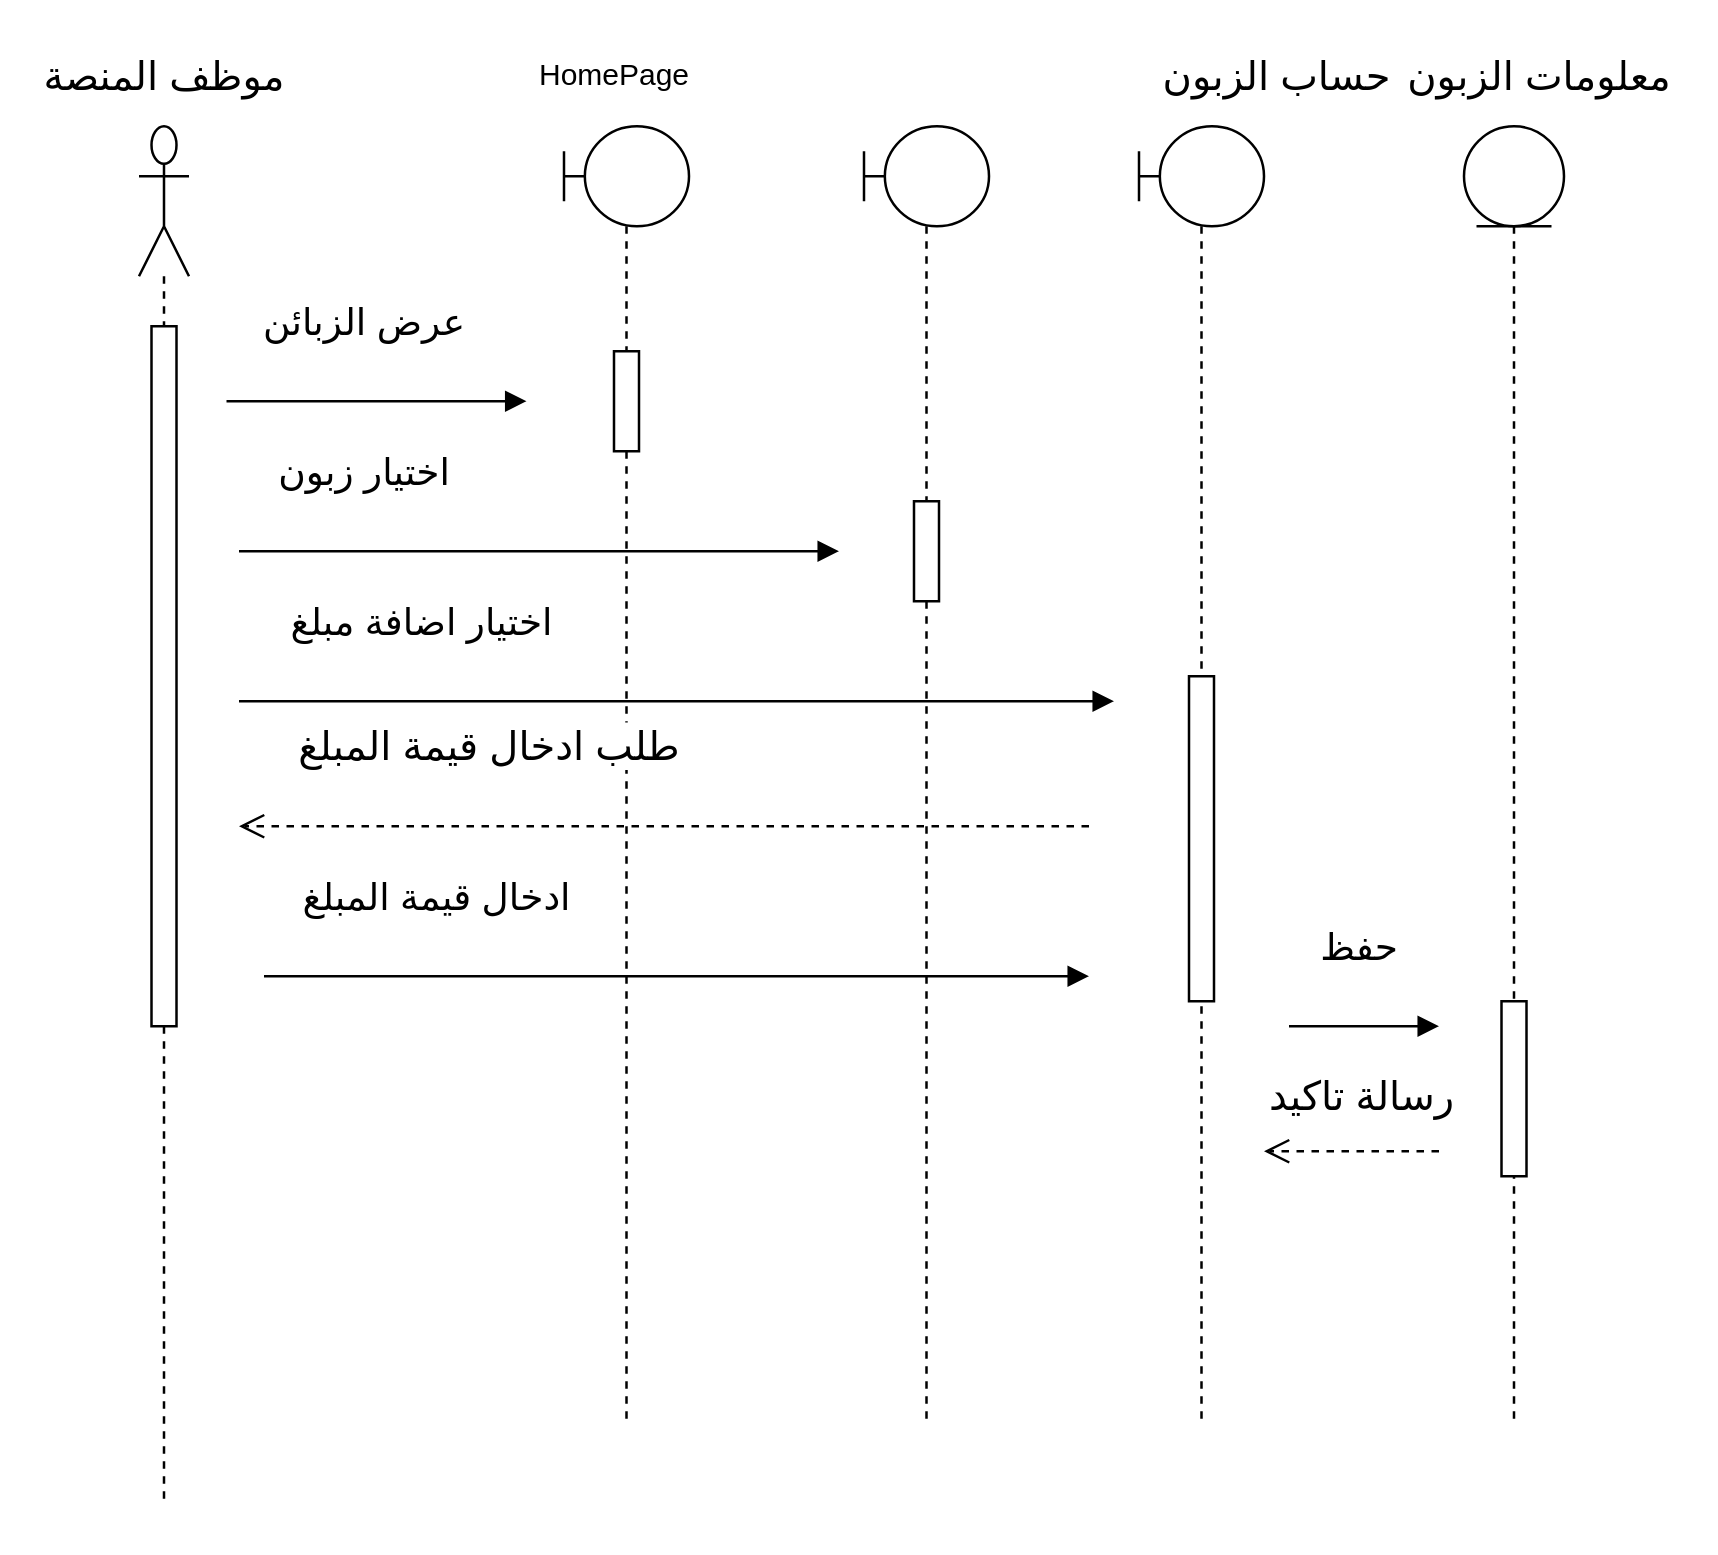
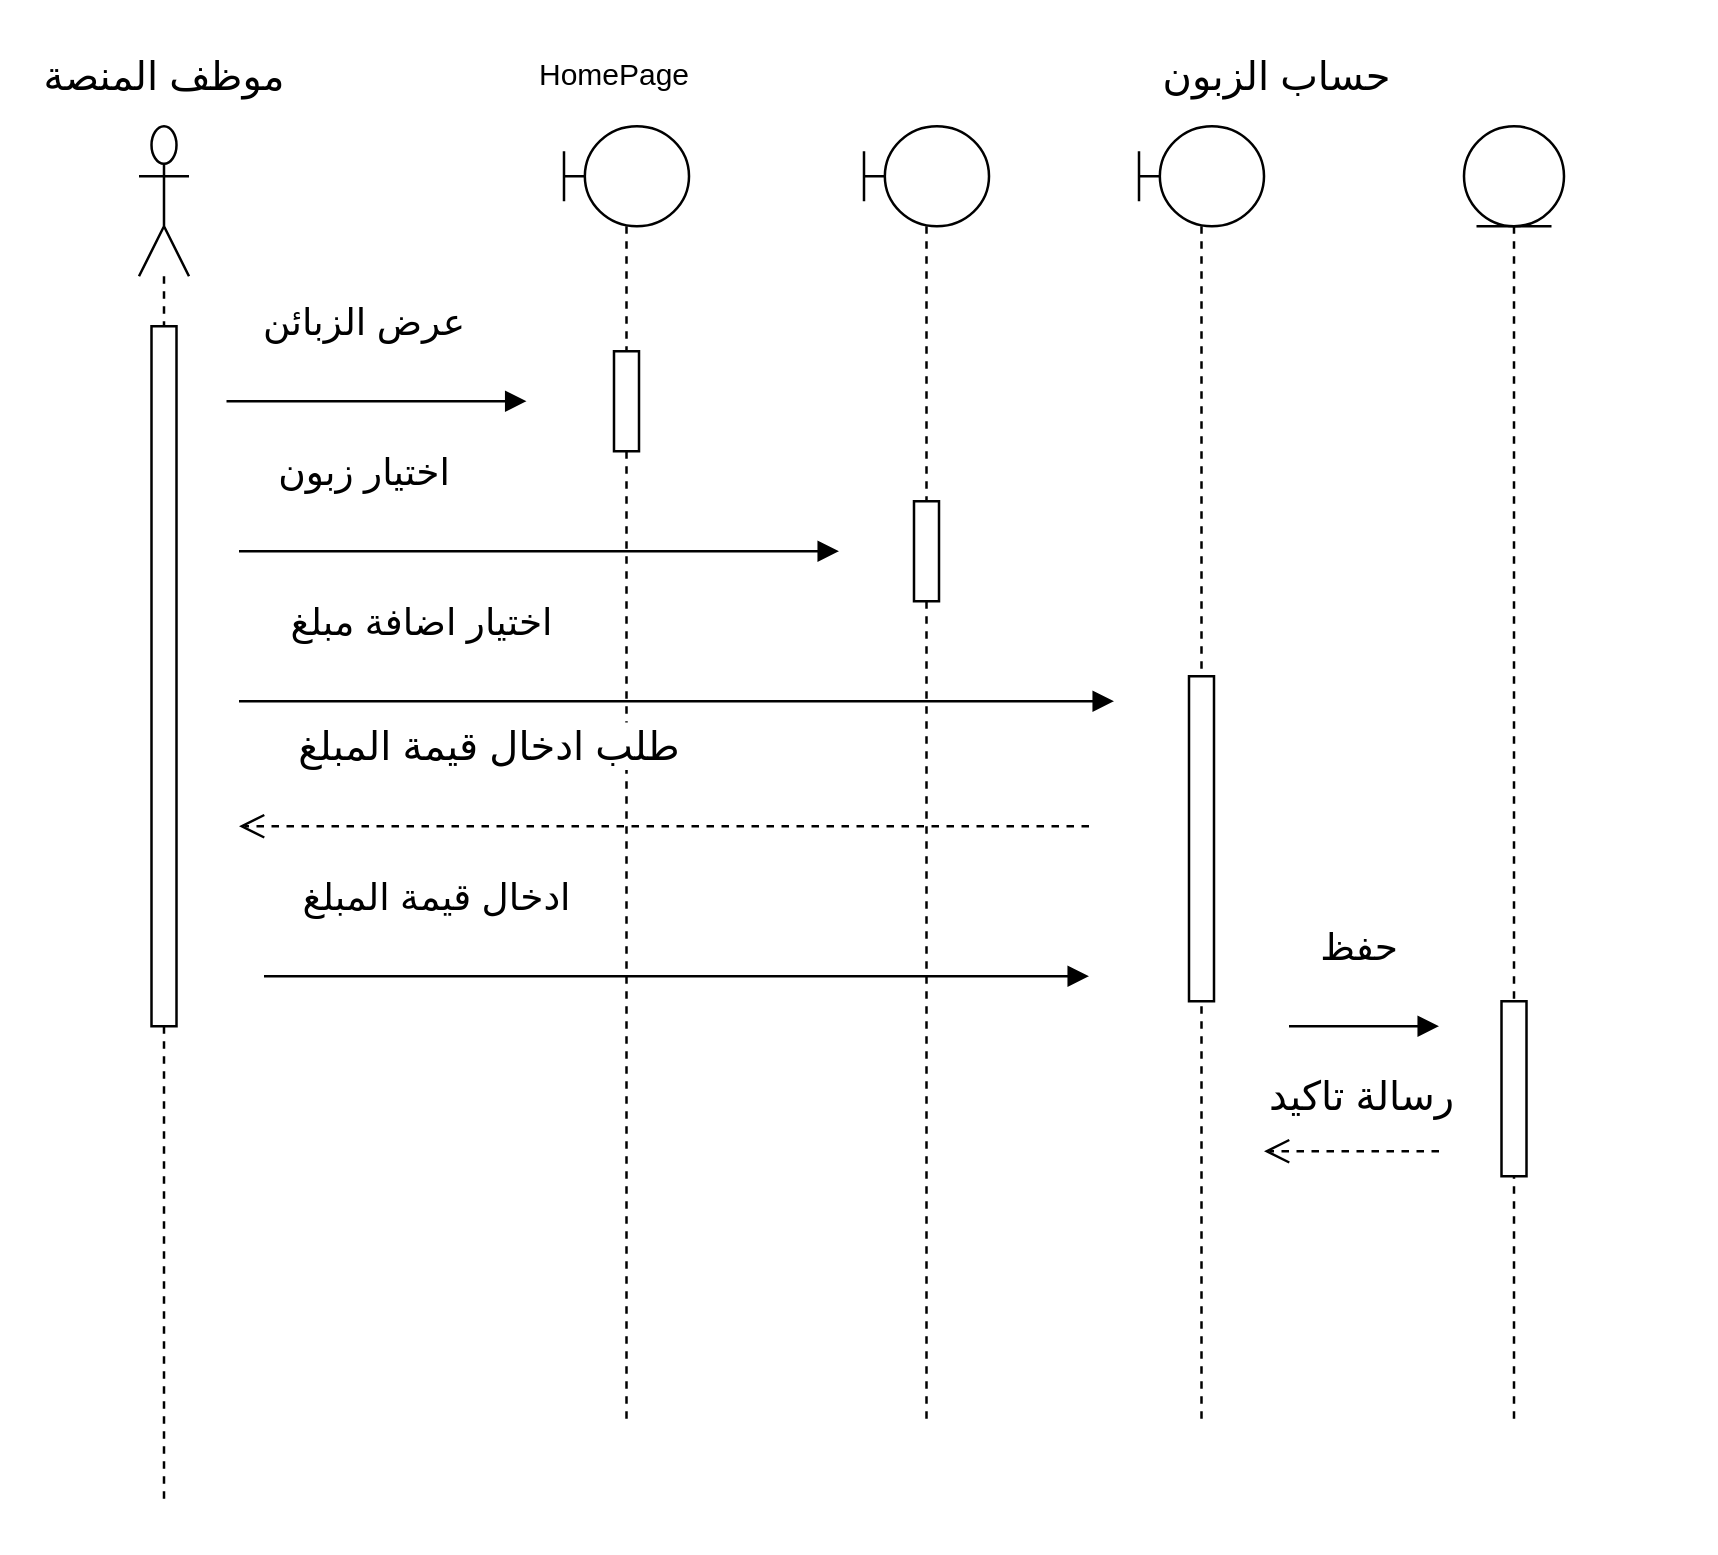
(1539, 76) -> none
